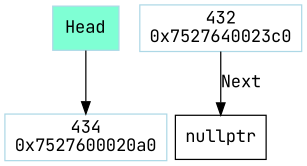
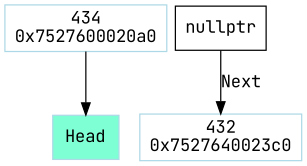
(86, 76) -> (86, 77)
(221, 77) -> (221, 76)
